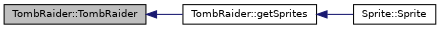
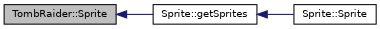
(75, 14) -> (60, 14)
(250, 14) -> (205, 14)
